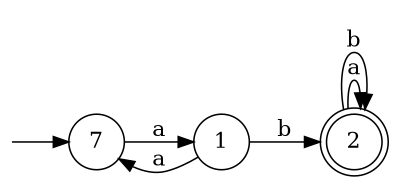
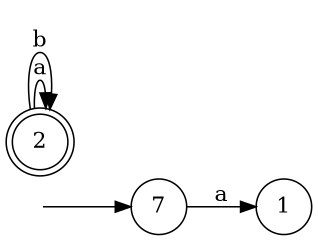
(277, 142) -> none
(167, 171) -> none
